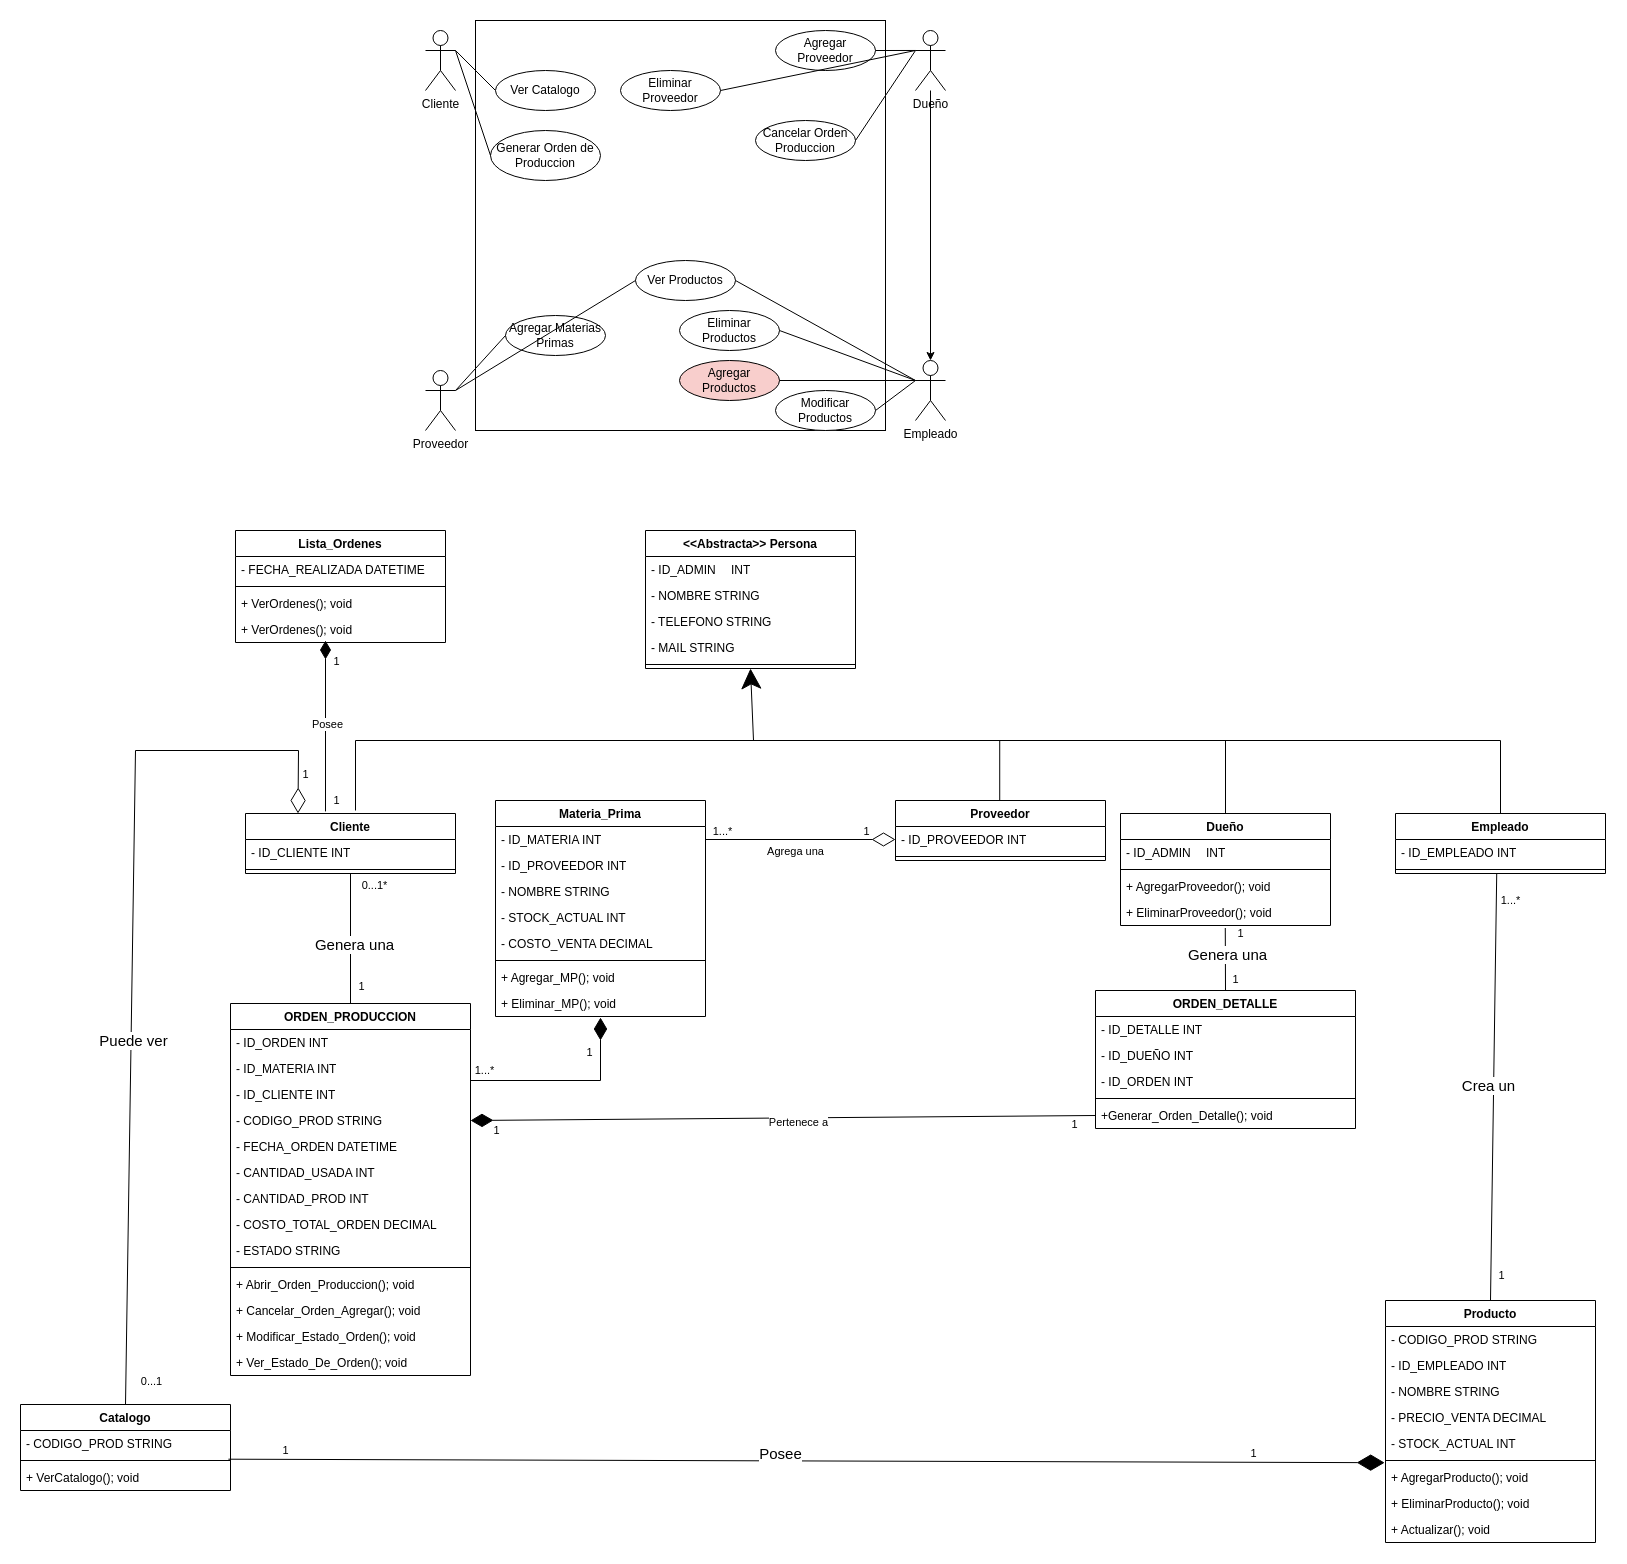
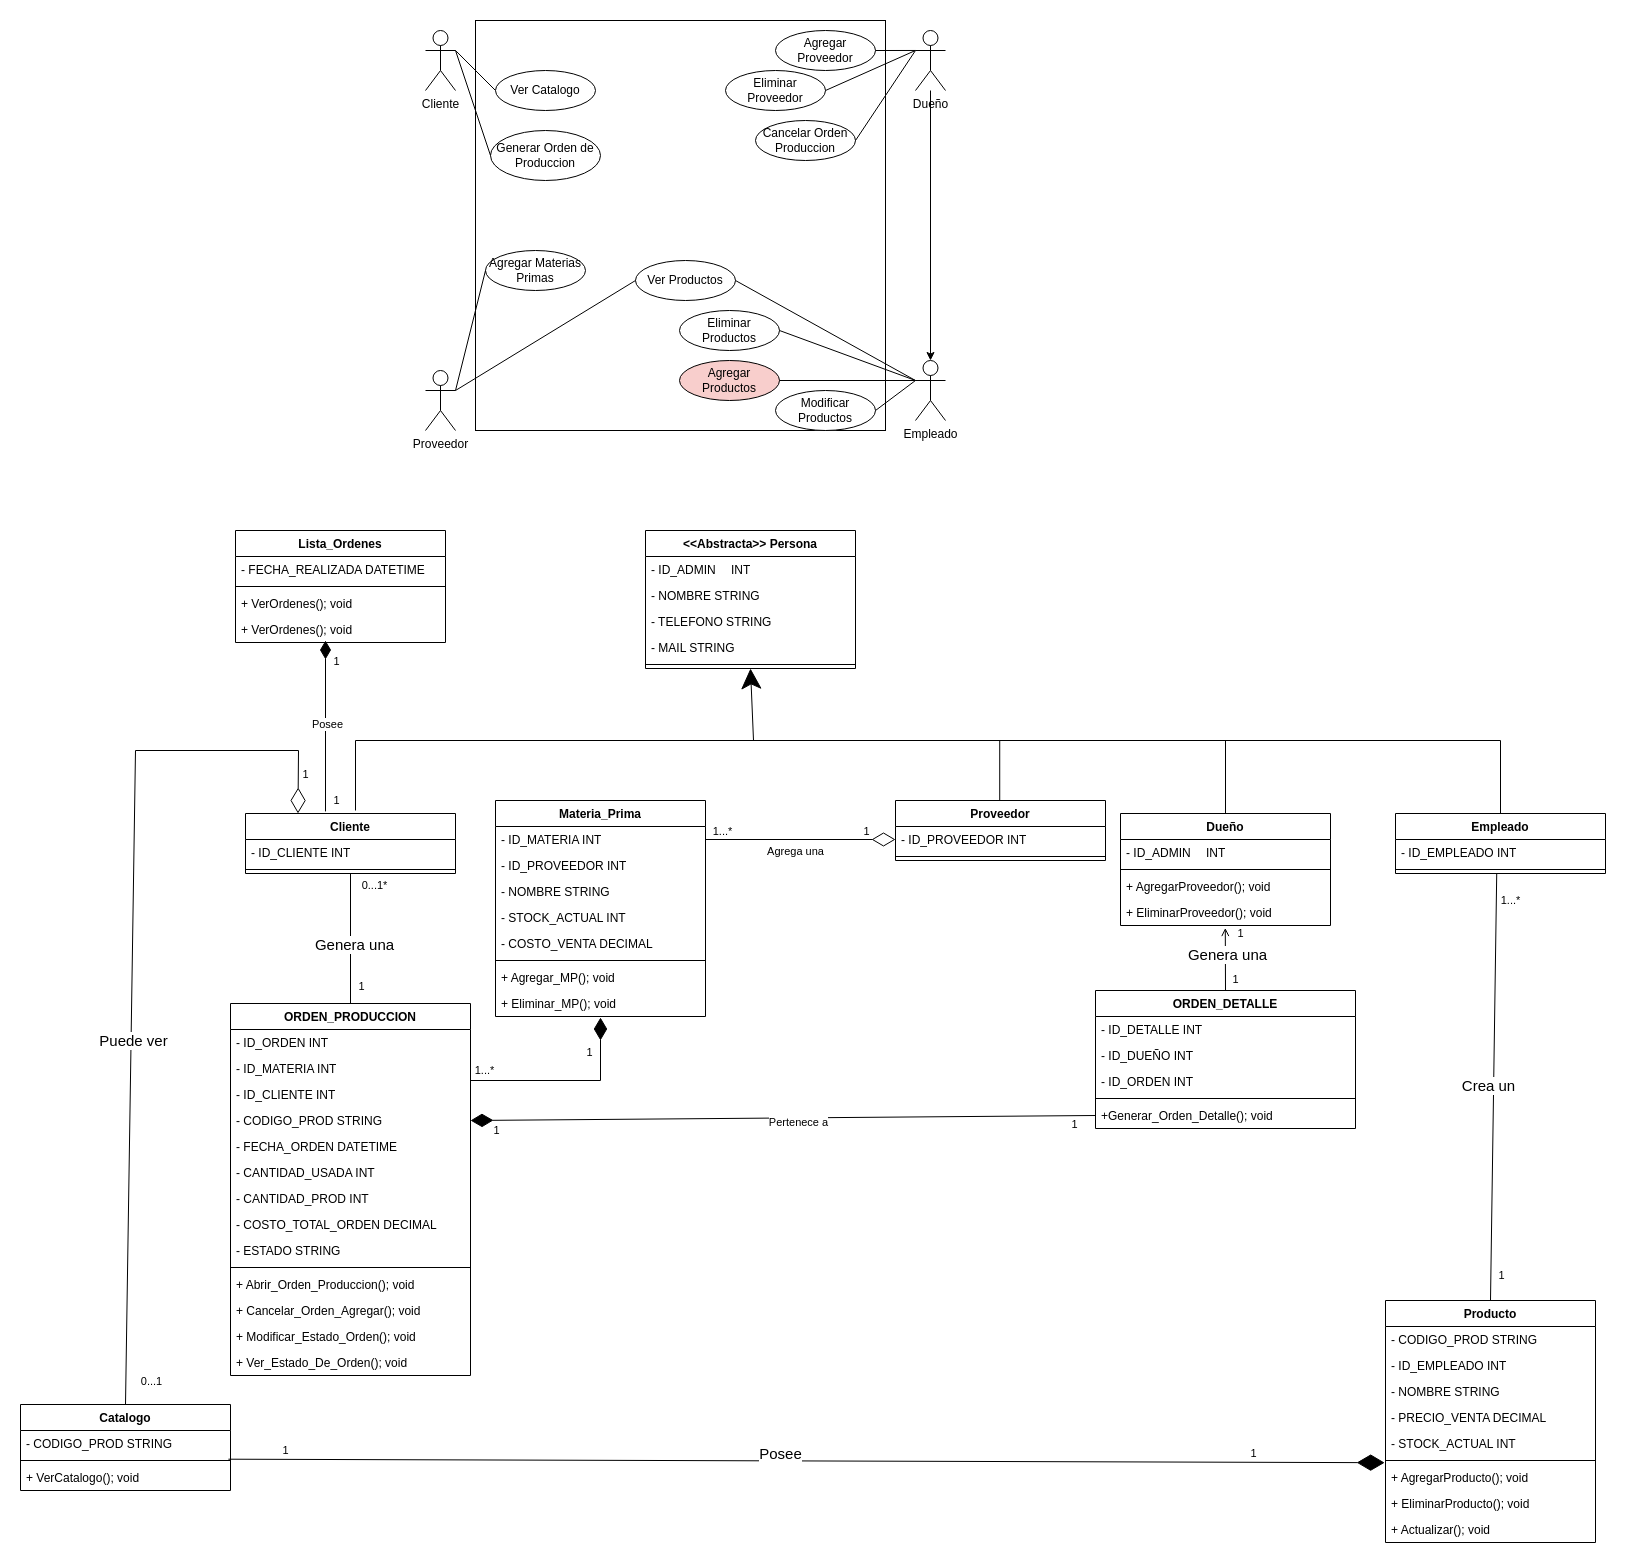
(671, 91) -> (776, 91)
(556, 336) -> (536, 271)
(1225, 932) -> (1225, 933)
